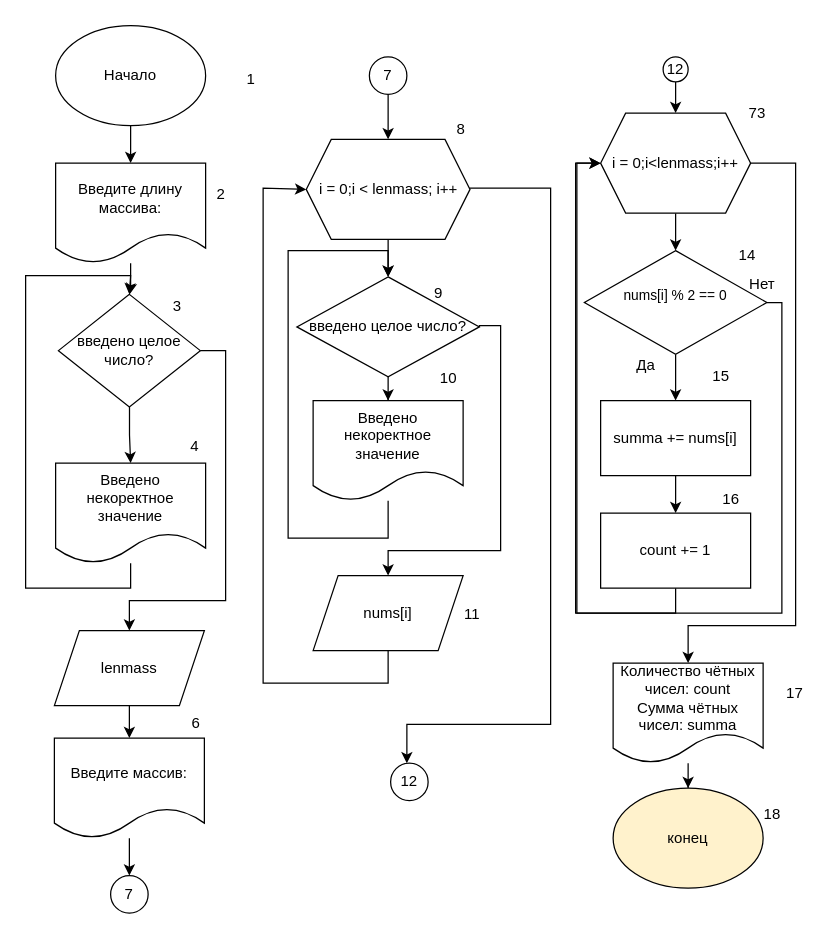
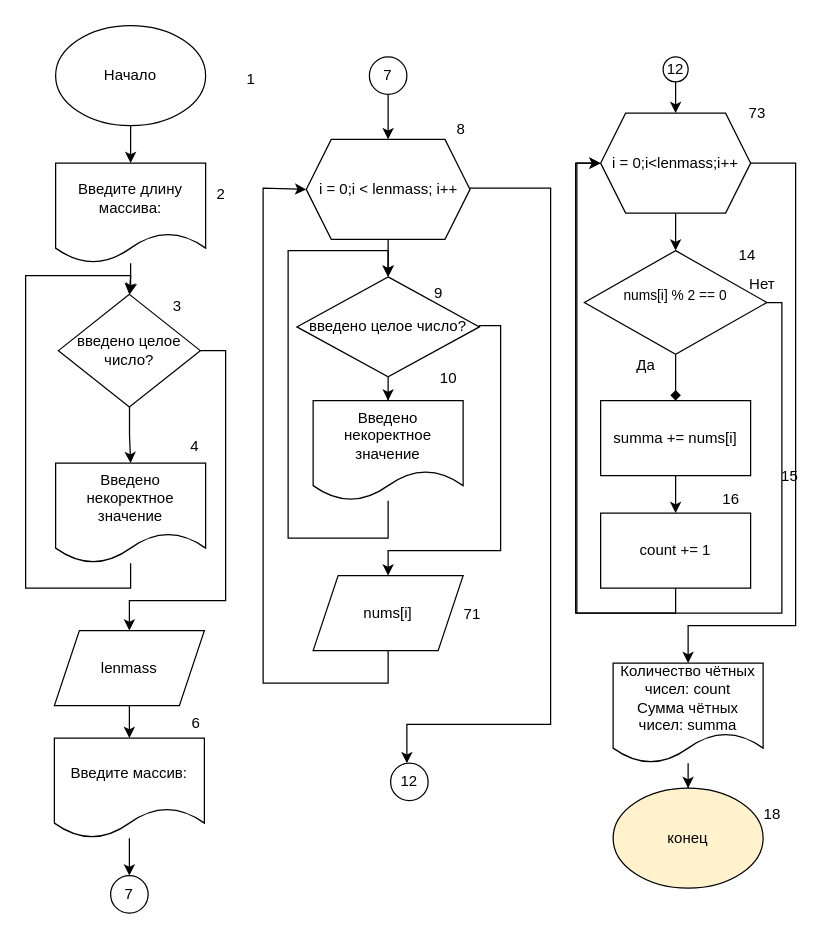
(720, 377) -> (789, 477)
(676, 390) -> (676, 389)
(473, 614) -> (473, 614)
(794, 693) -> none
